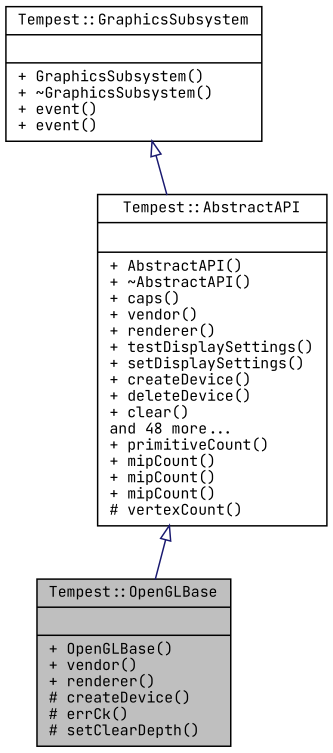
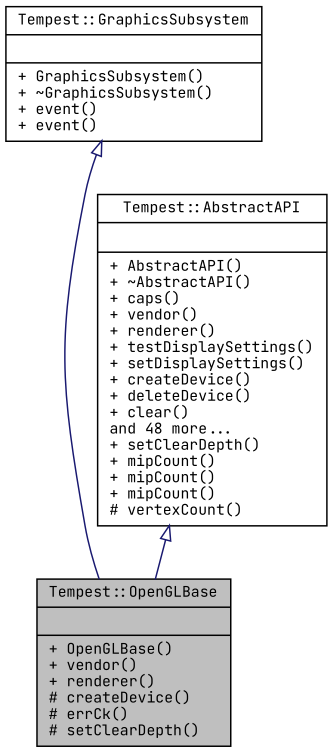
(162, 175) -> (65, 367)
(190, 445) -> (186, 445)
